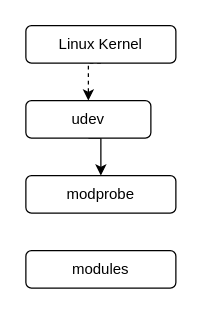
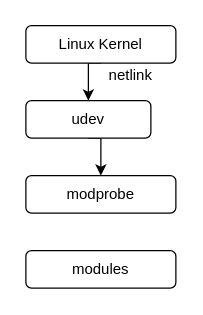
(88, 74) -> (88, 74)
none -> (131, 76)
